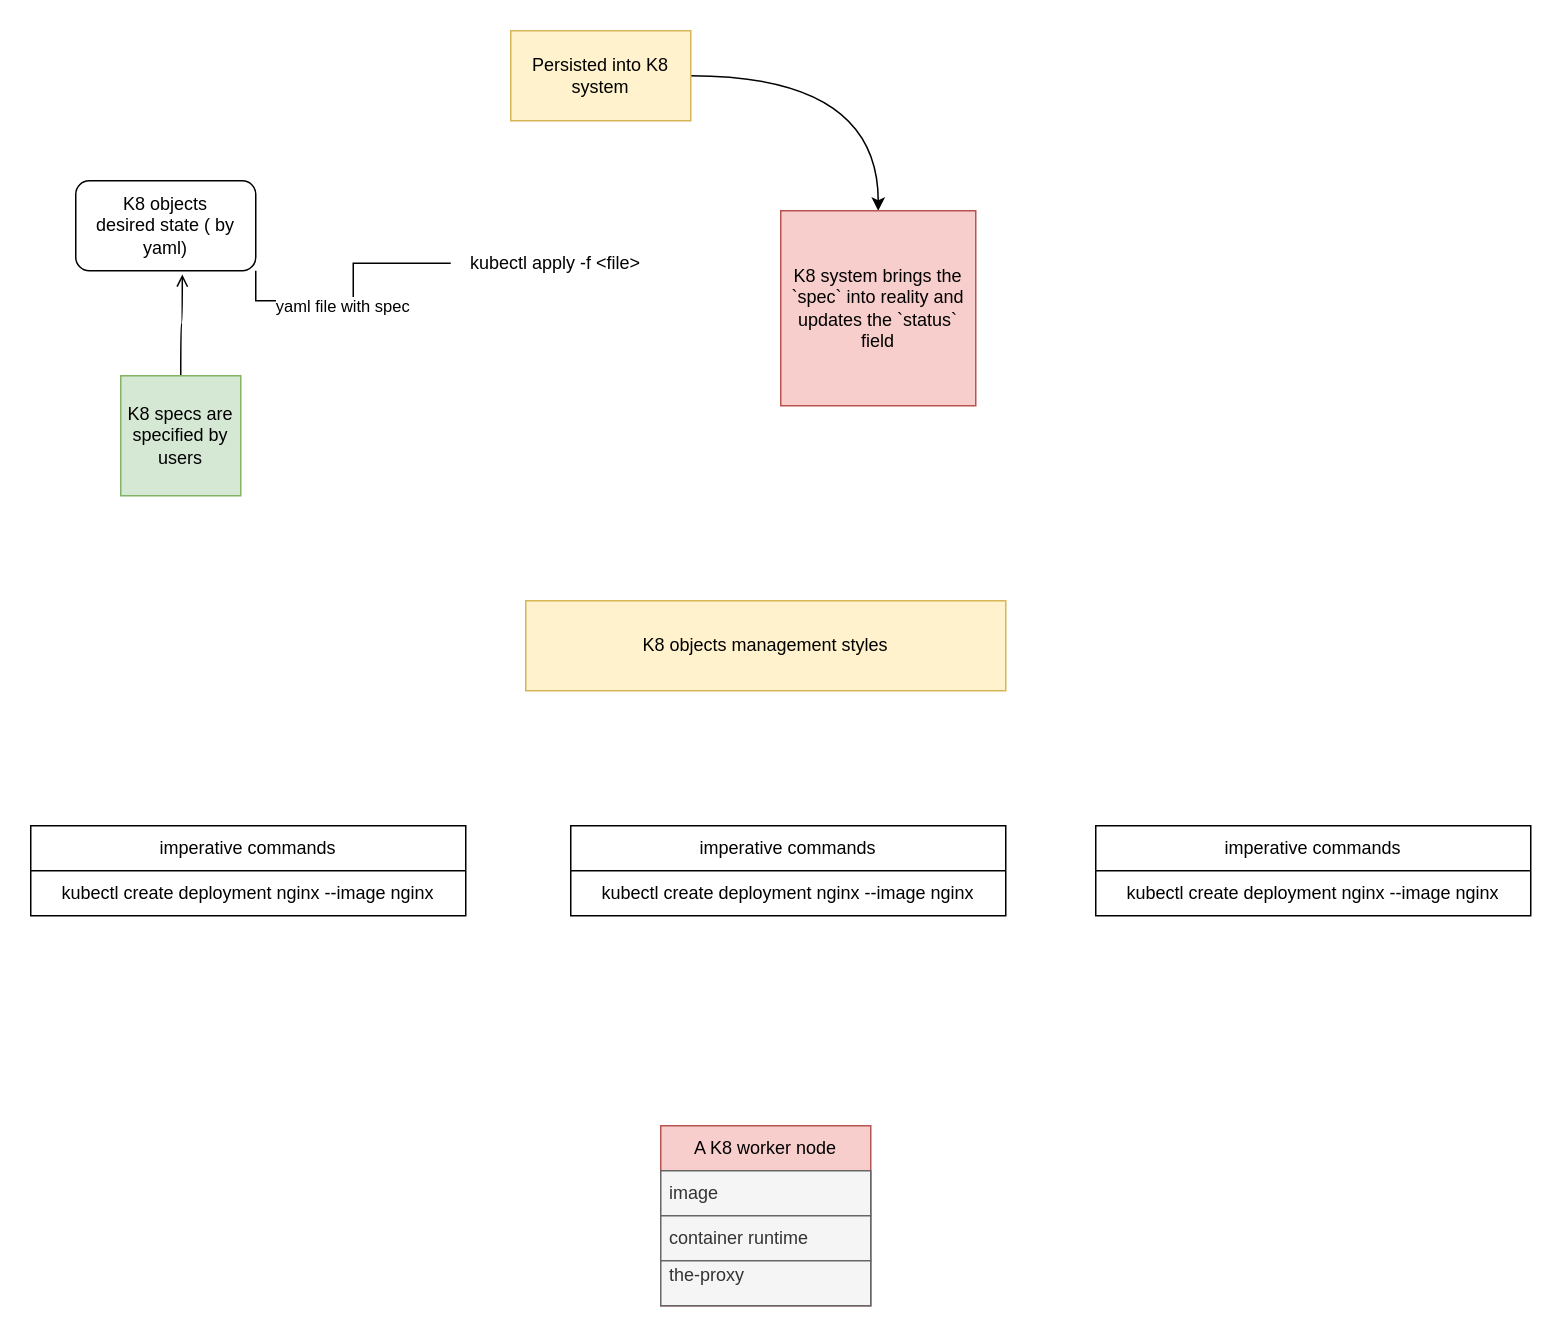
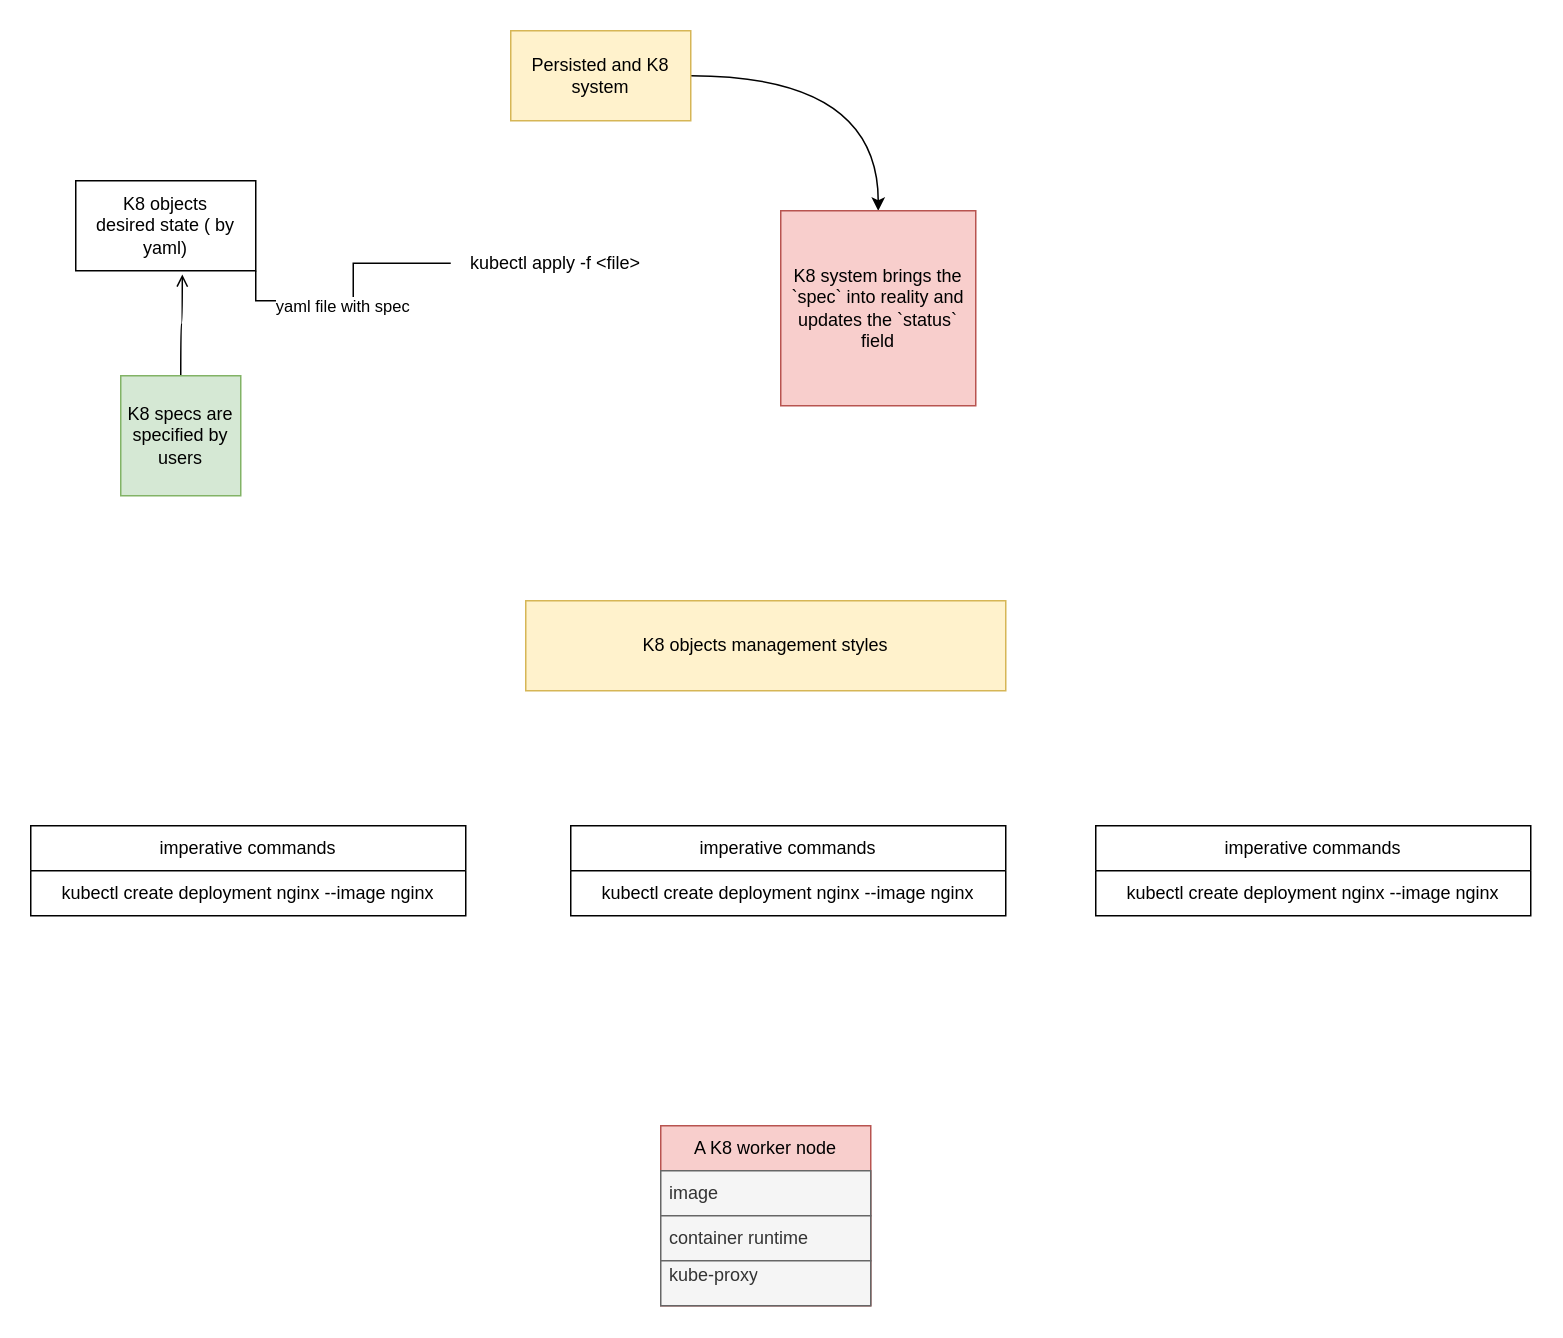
(601, 76) -> (601, 76)
(166, 226) -> (166, 226)
(715, 1283) -> (720, 1283)
